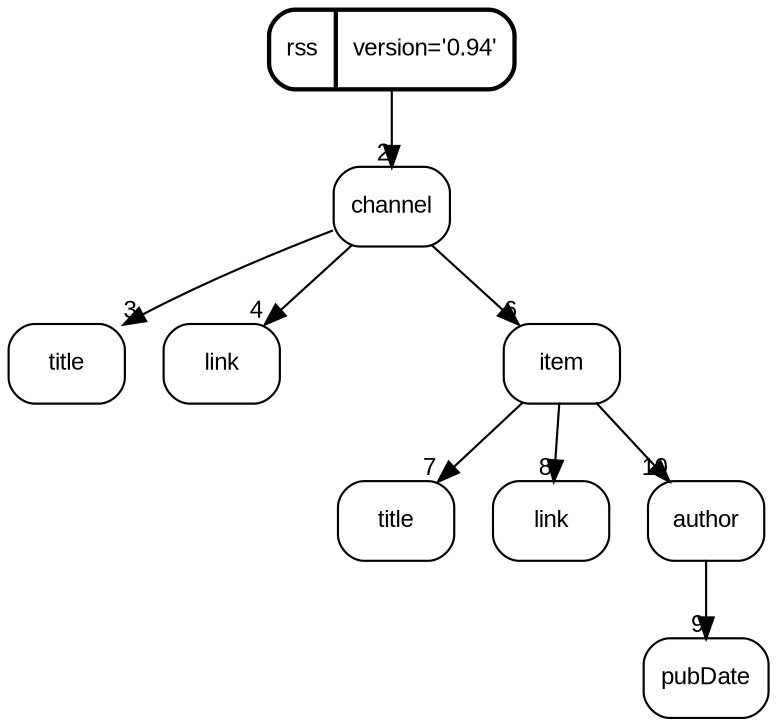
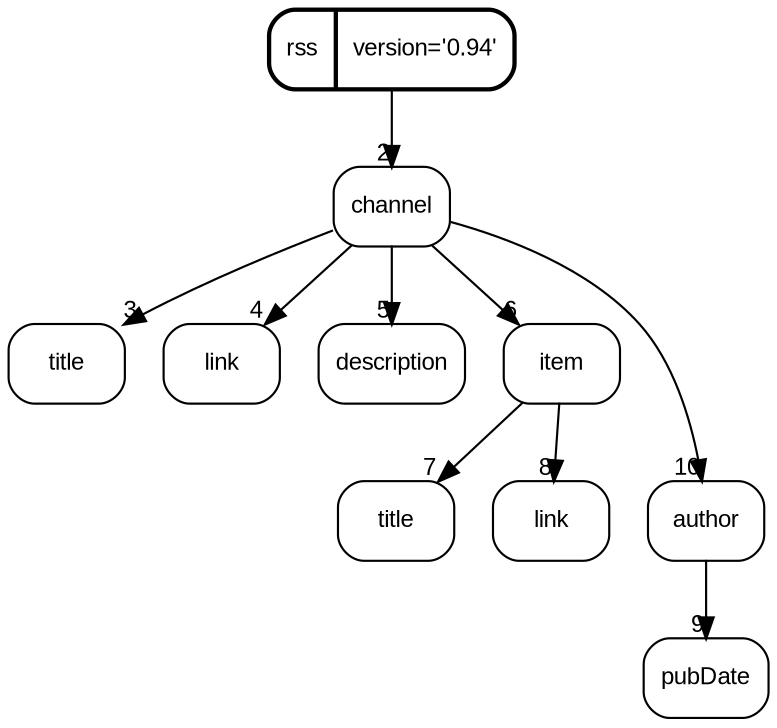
none -> (392, 364)
(625, 434) -> (615, 301)
